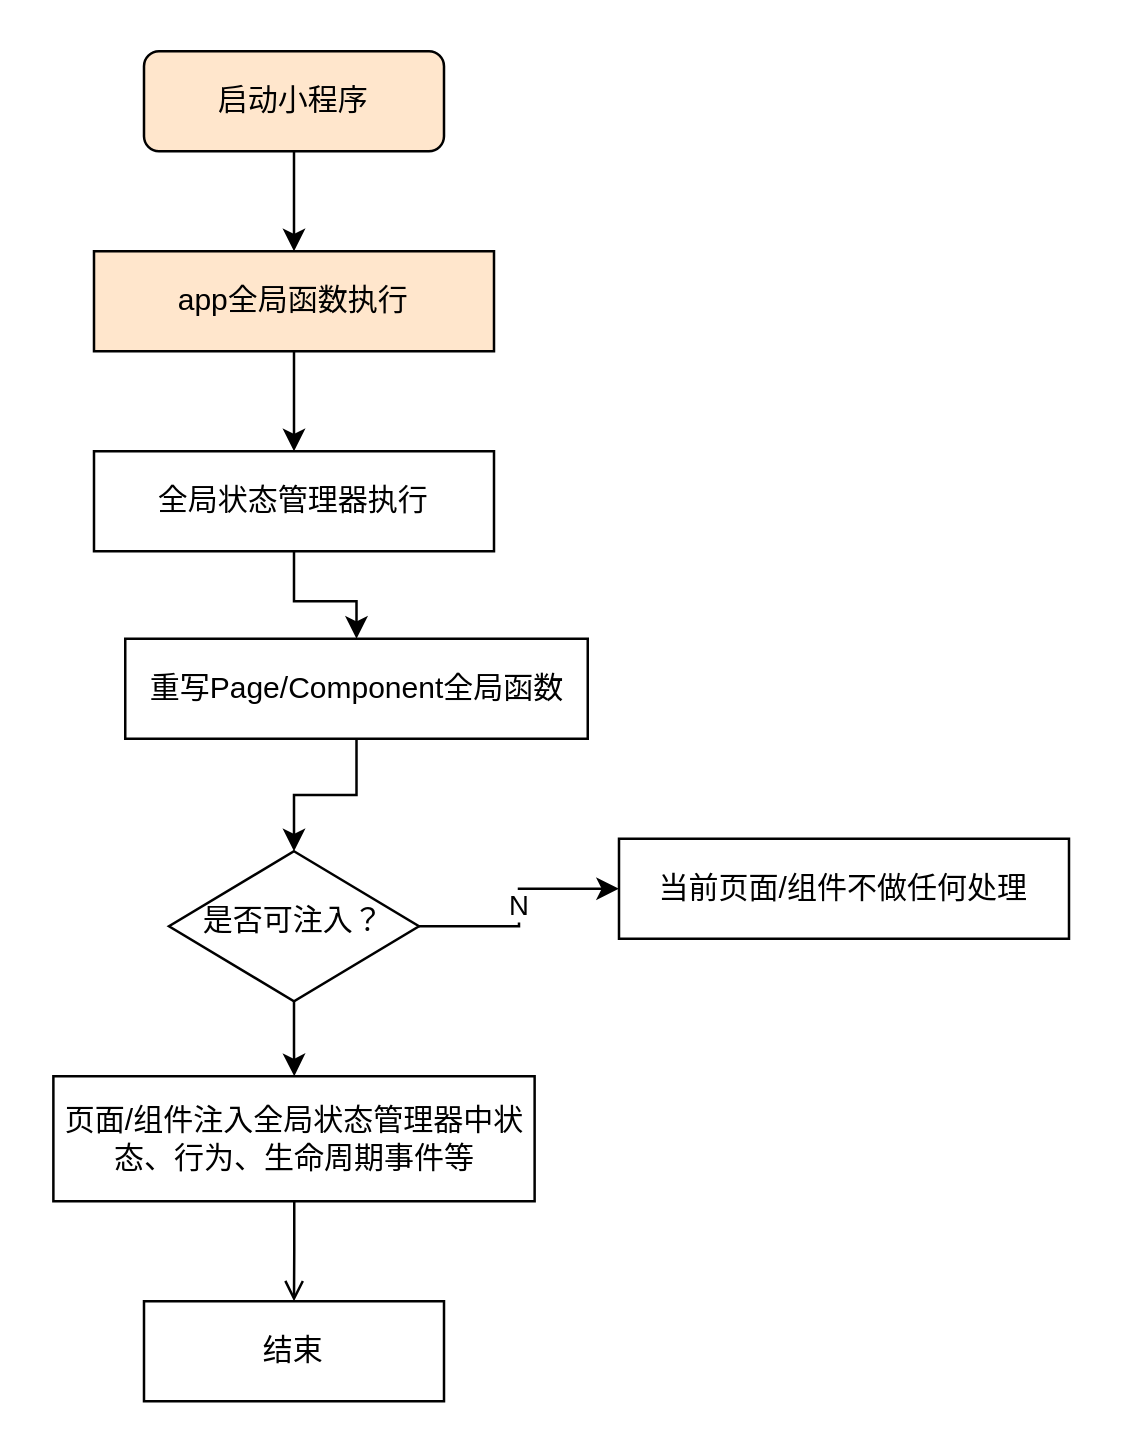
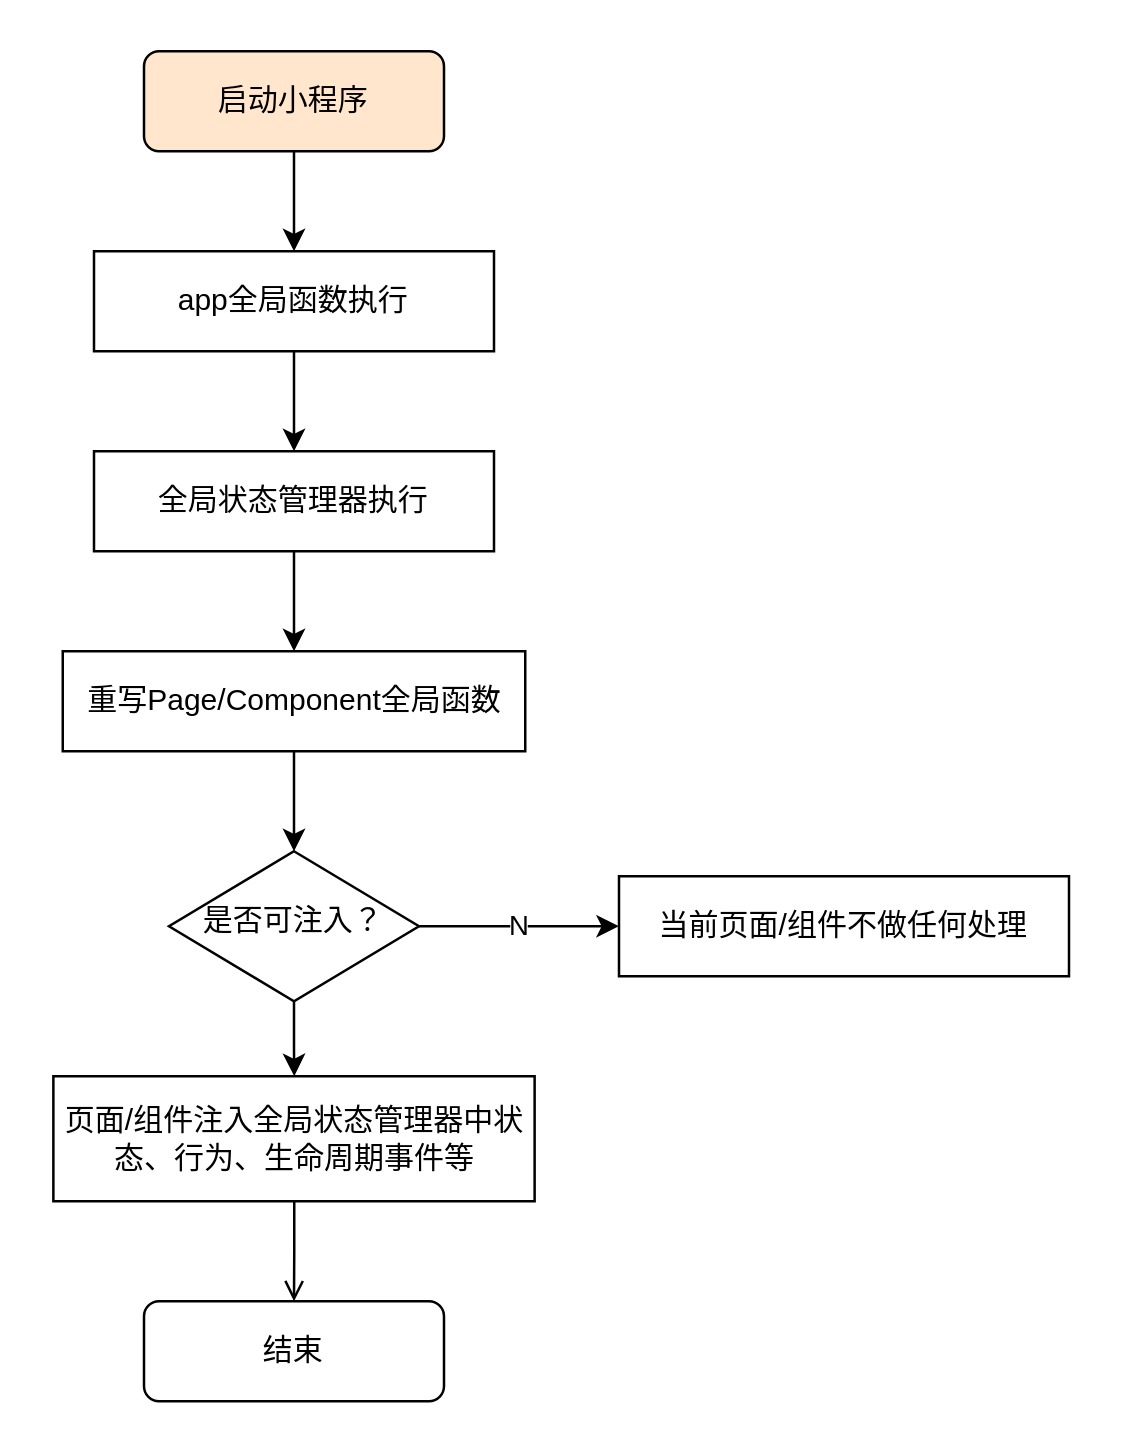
(294, 301) -> (294, 301)
(356, 689) -> (294, 701)
(844, 889) -> (844, 926)
(294, 1351) -> (294, 1351)
